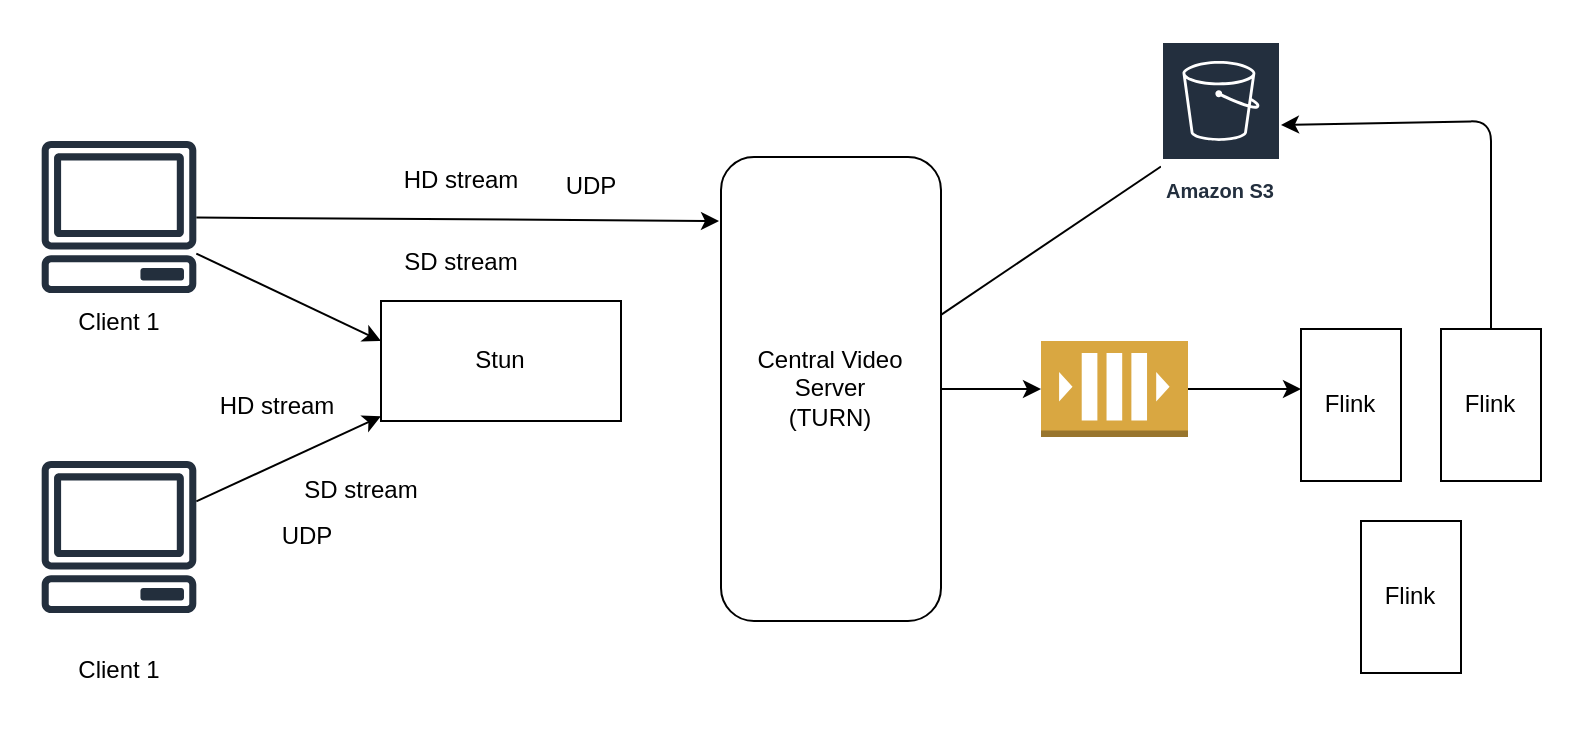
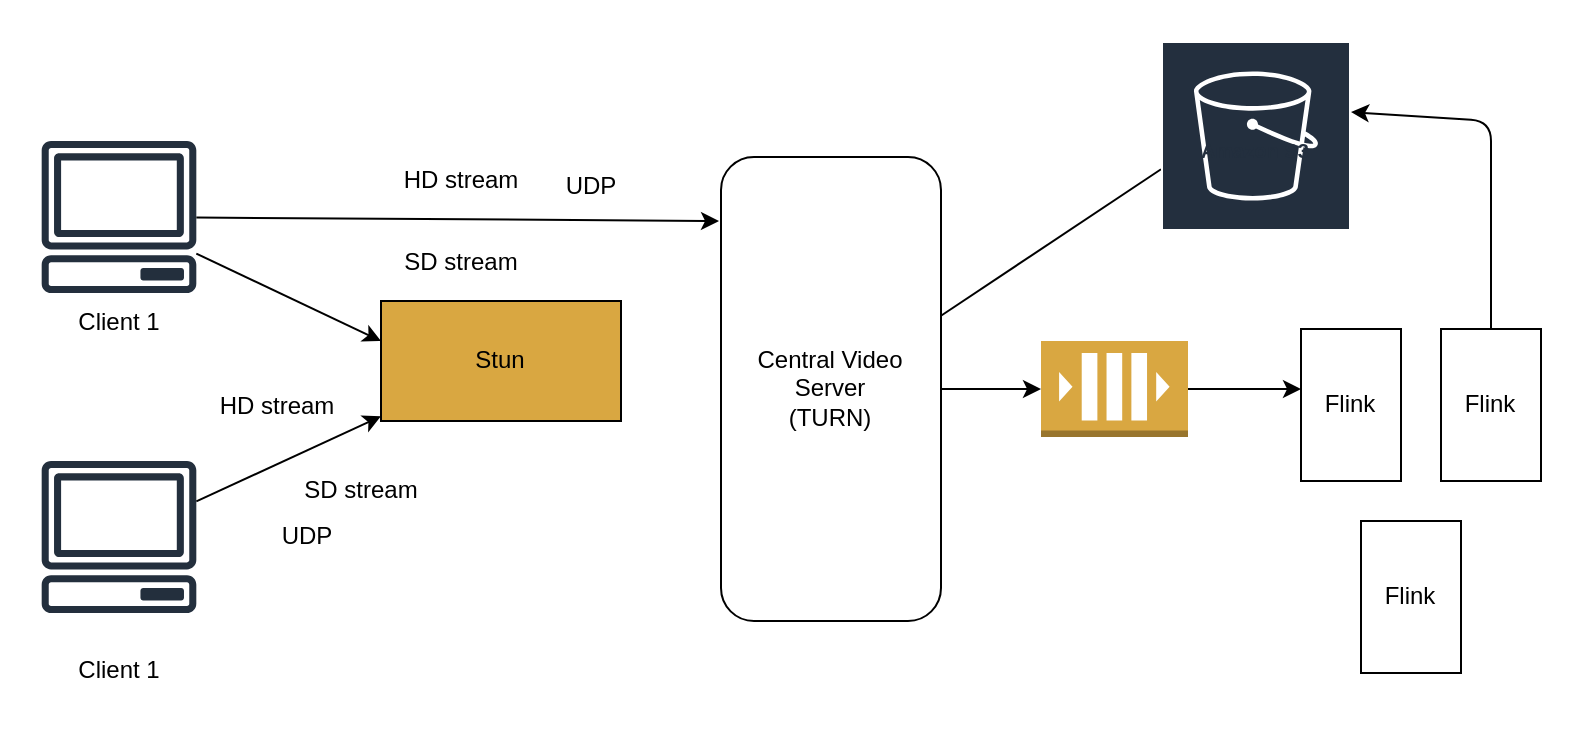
(1221, 126) -> (1256, 106)
(501, 361) -> (501, 361)
